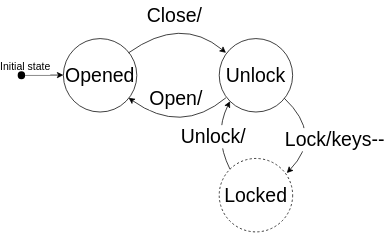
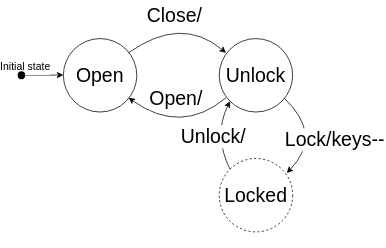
(100, 75) -> (100, 75)
